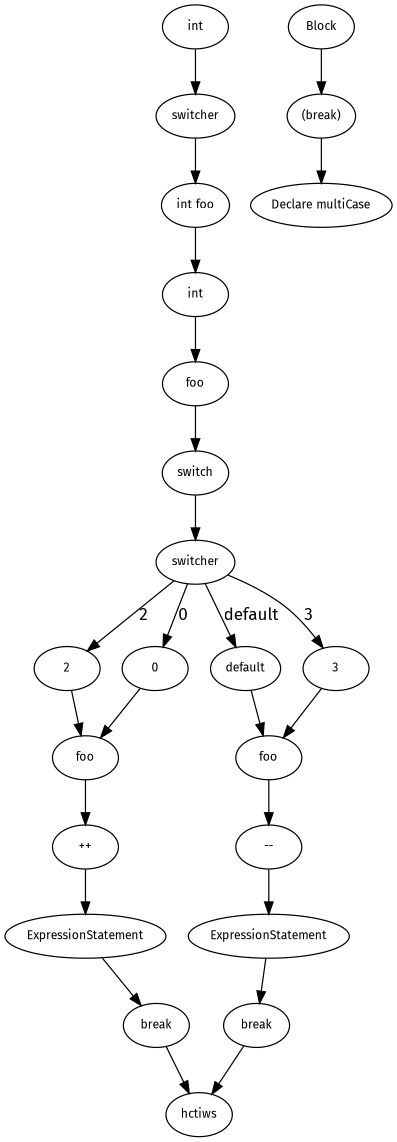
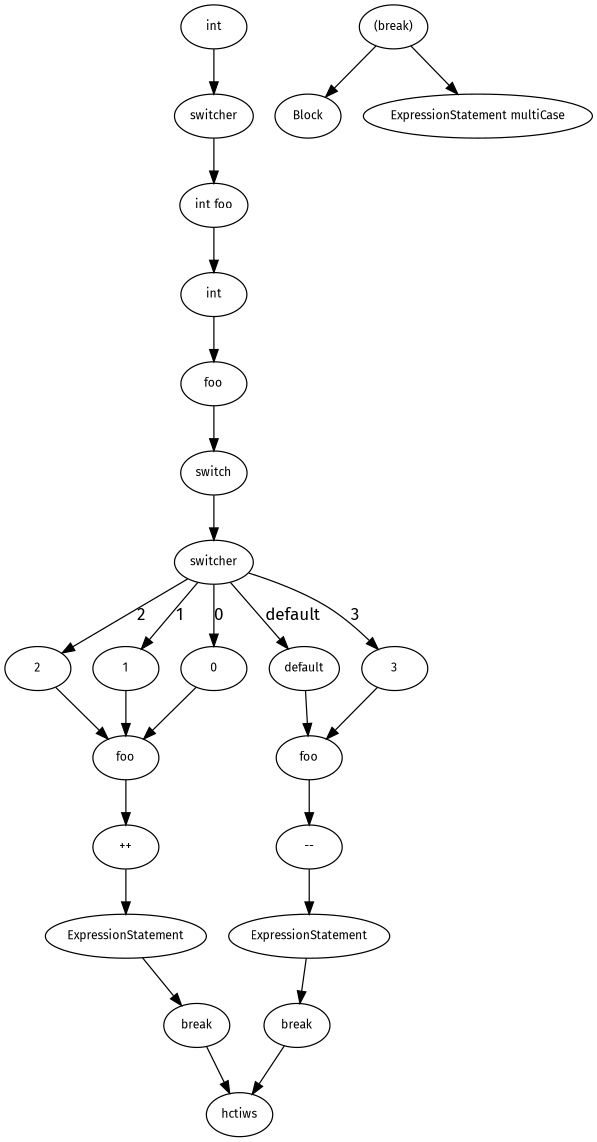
(321, 65) -> (355, 67)
(321, 205) -> (478, 116)
none -> (126, 669)
